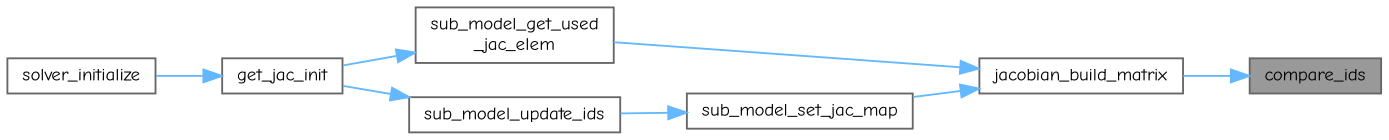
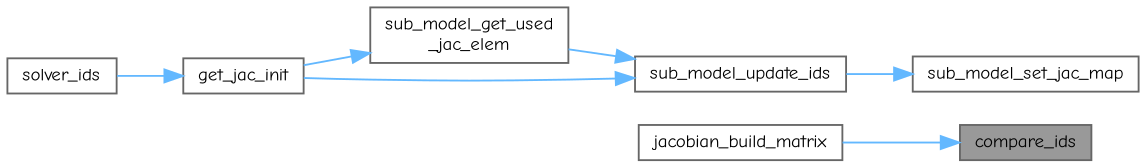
(787, 55) -> (592, 53)
(81, 76) -> (62, 76)
(937, 94) -> none
